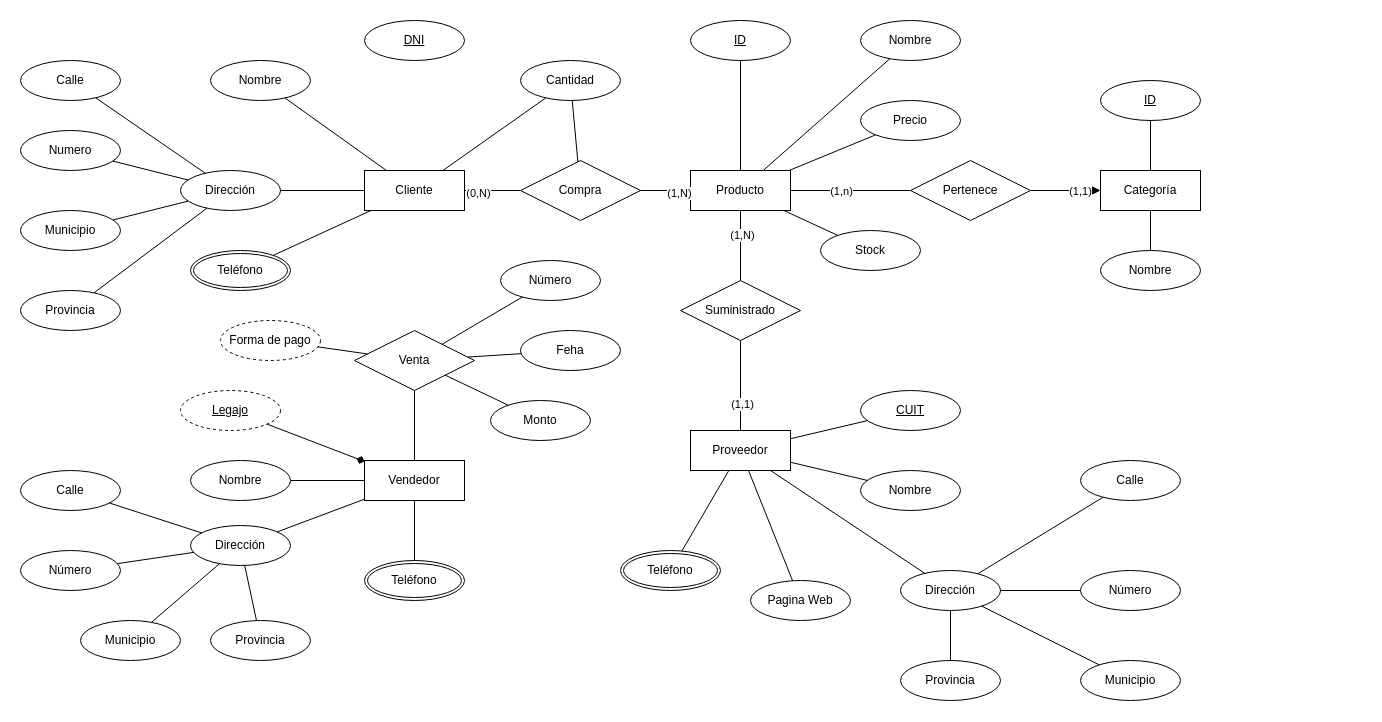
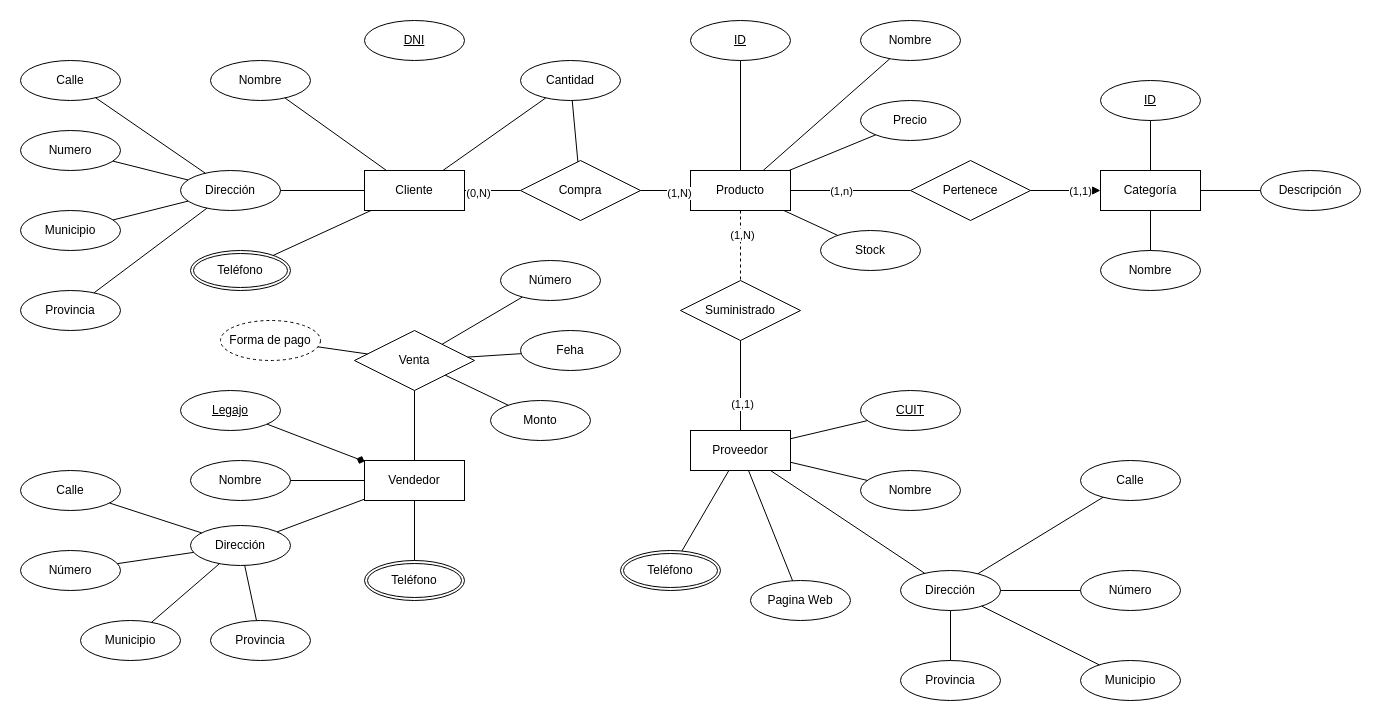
none -> (1231, 191)
none -> (1311, 191)
(741, 261) -> (741, 261)
(231, 411) -> (231, 411)
